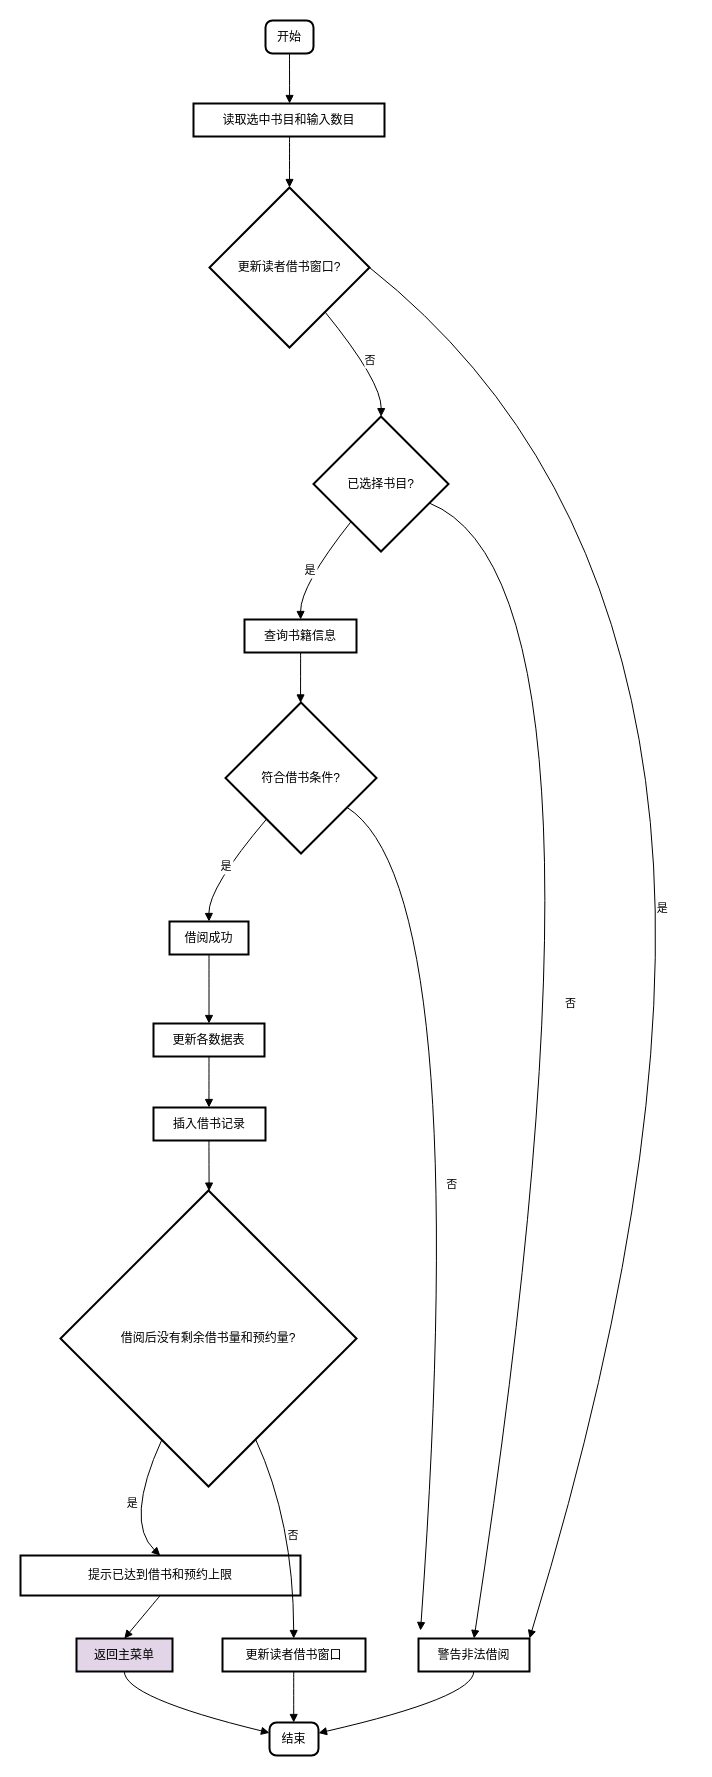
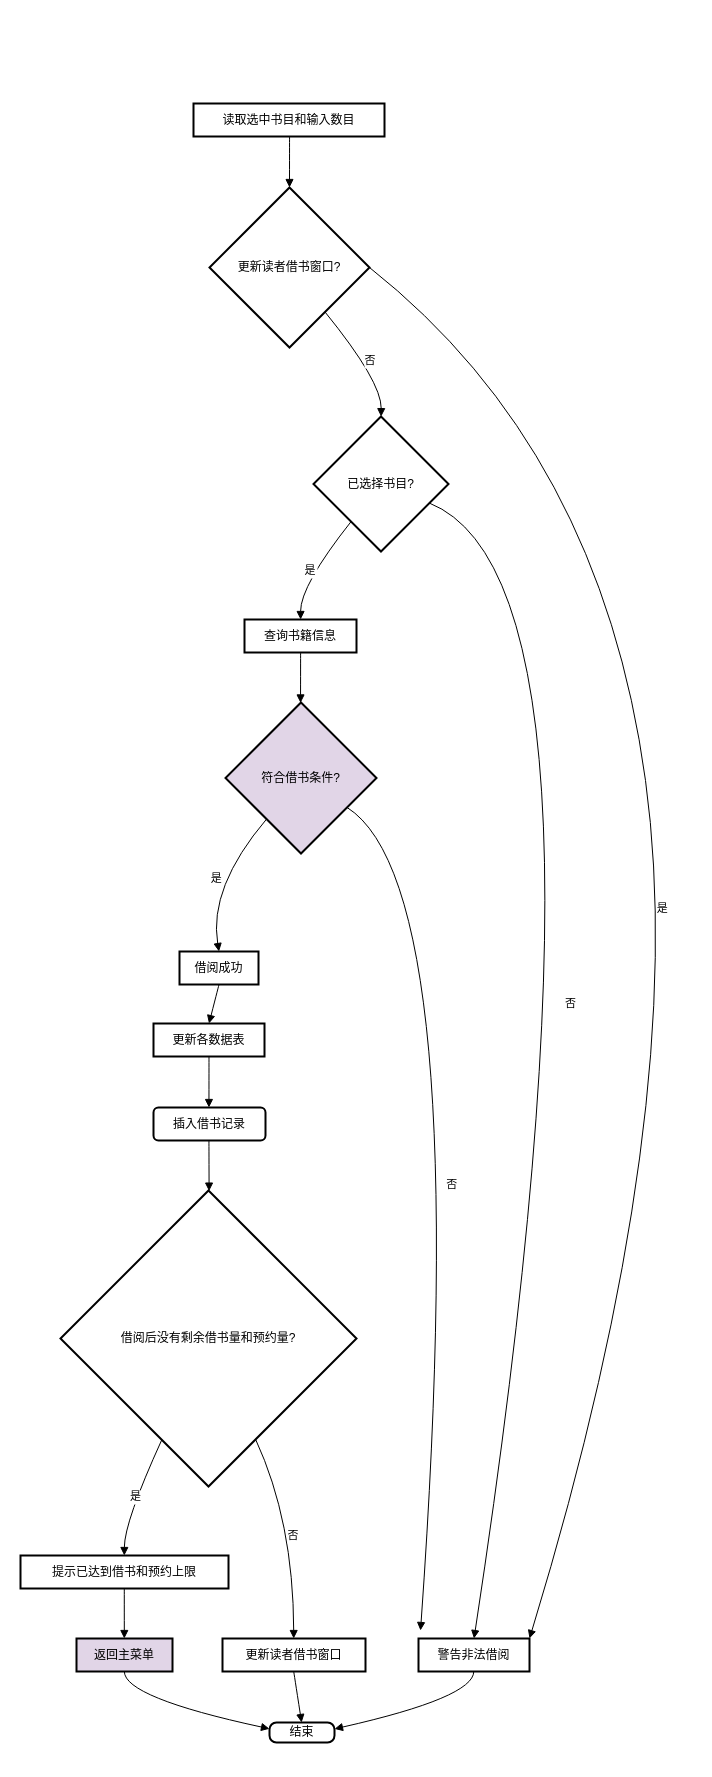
(290, 37) -> none
(290, 75) -> none
(301, 778) -> (301, 778)
(209, 938) -> (219, 968)
(210, 1124) -> (210, 1124)
(161, 1576) -> (125, 1572)
(294, 1739) -> (302, 1733)
